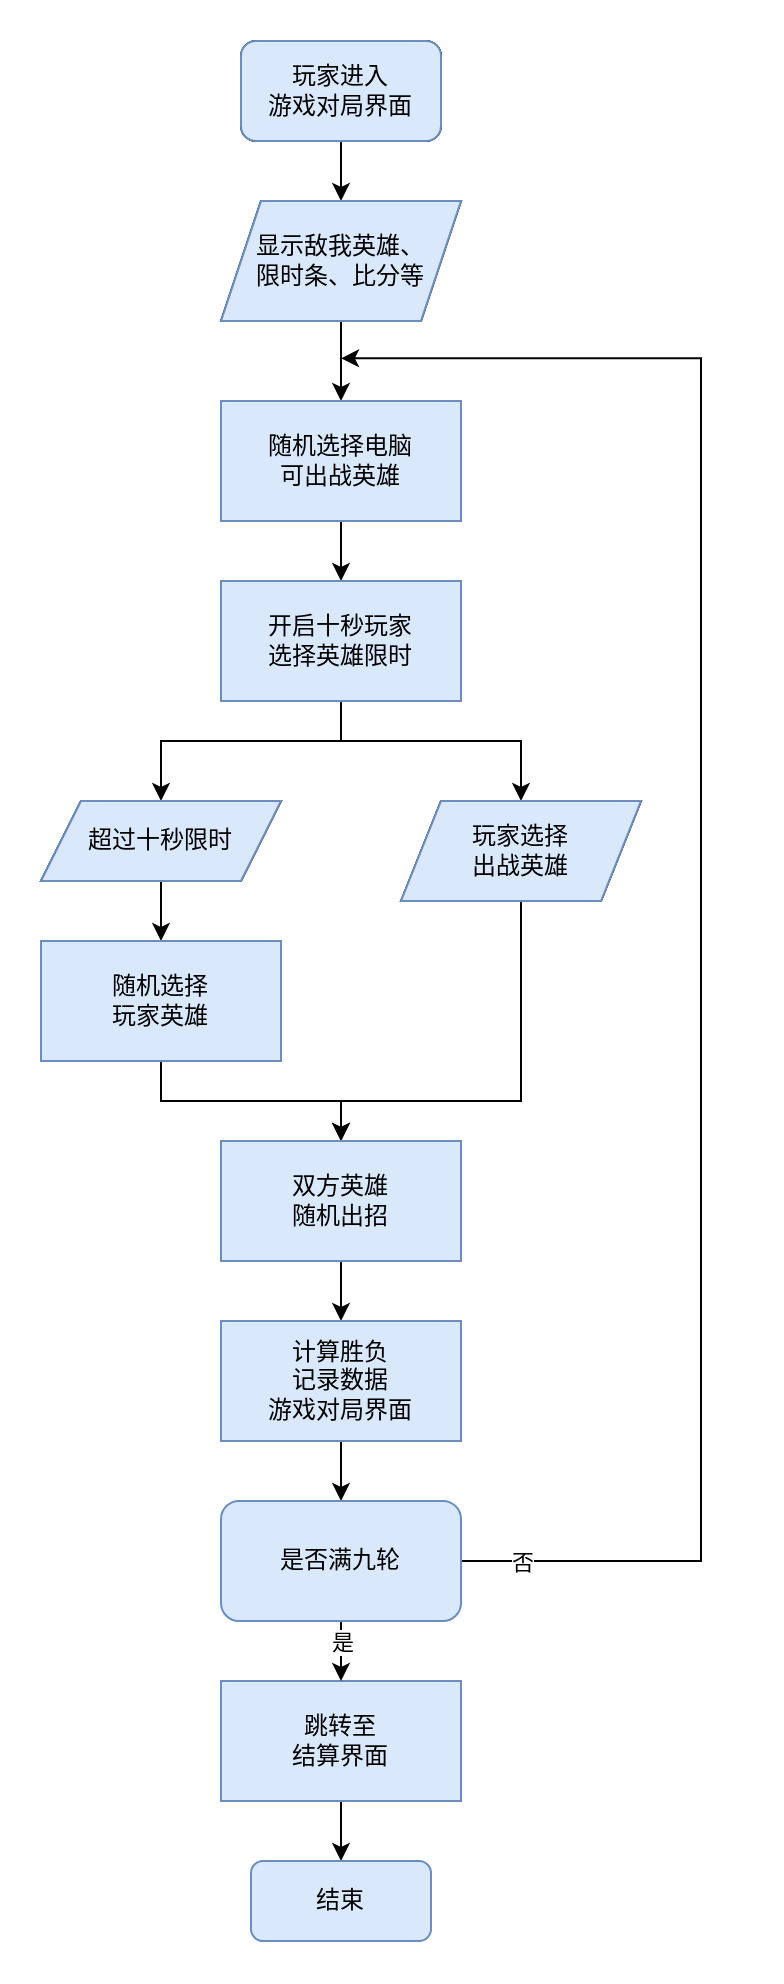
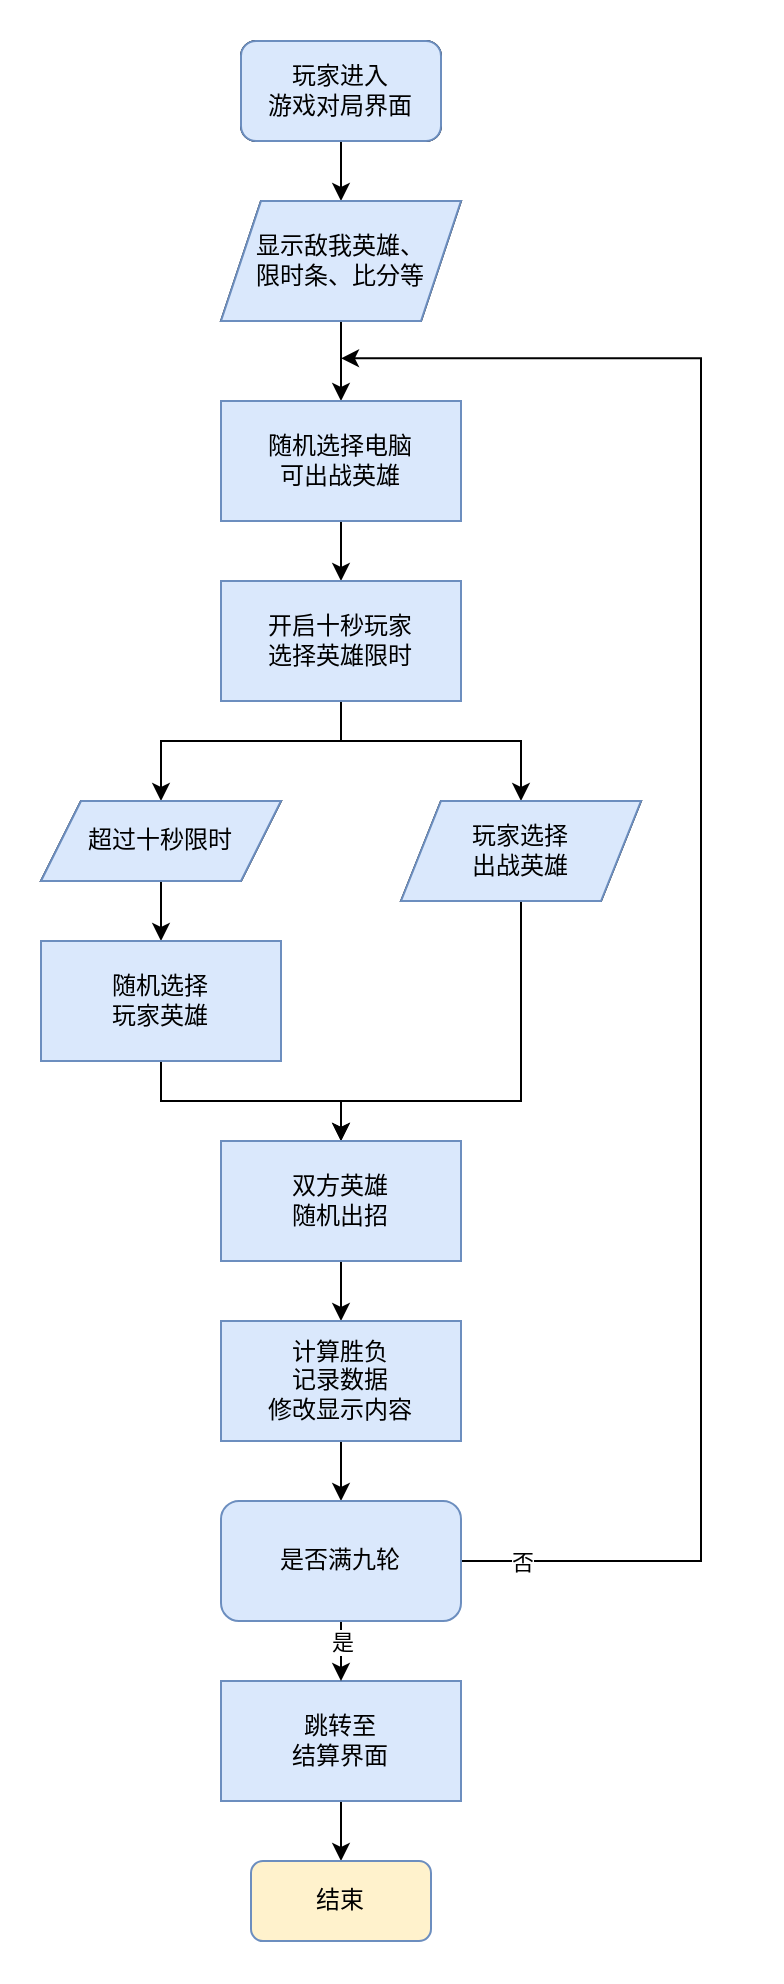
(341, 1381) -> (341, 1381)
(341, 1901) -> (341, 1901)
